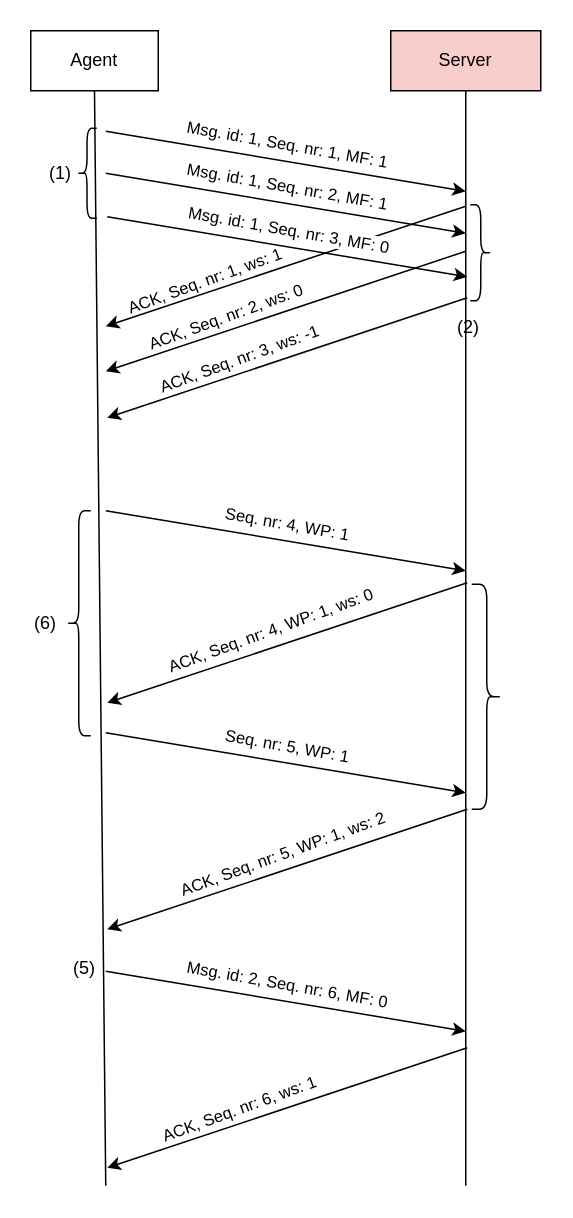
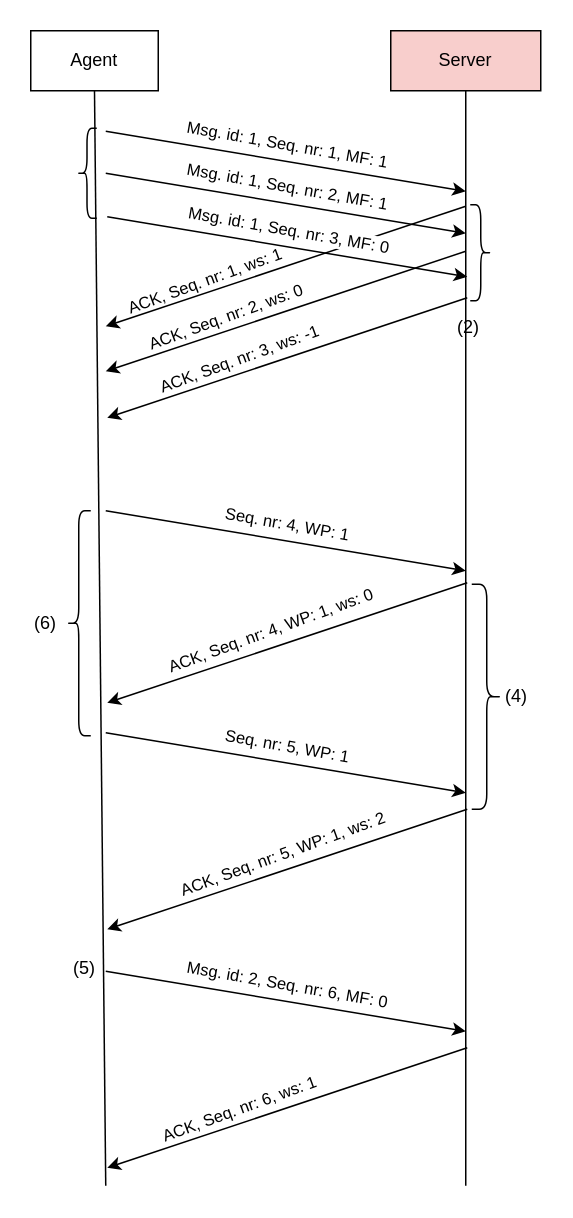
(61, 173) -> none
none -> (517, 697)
